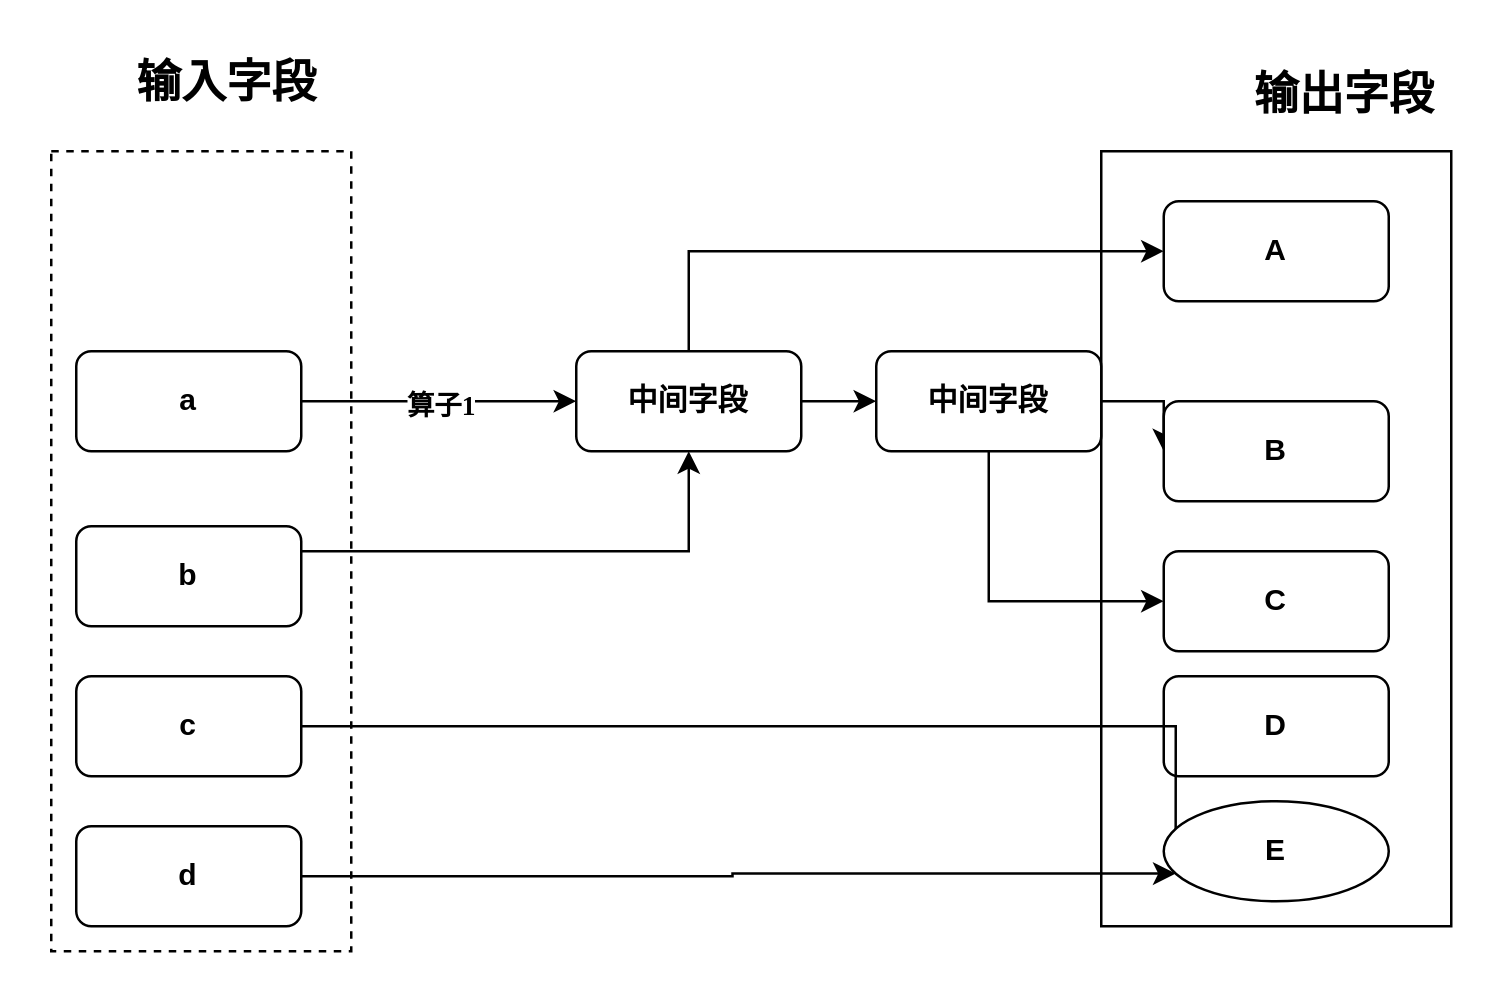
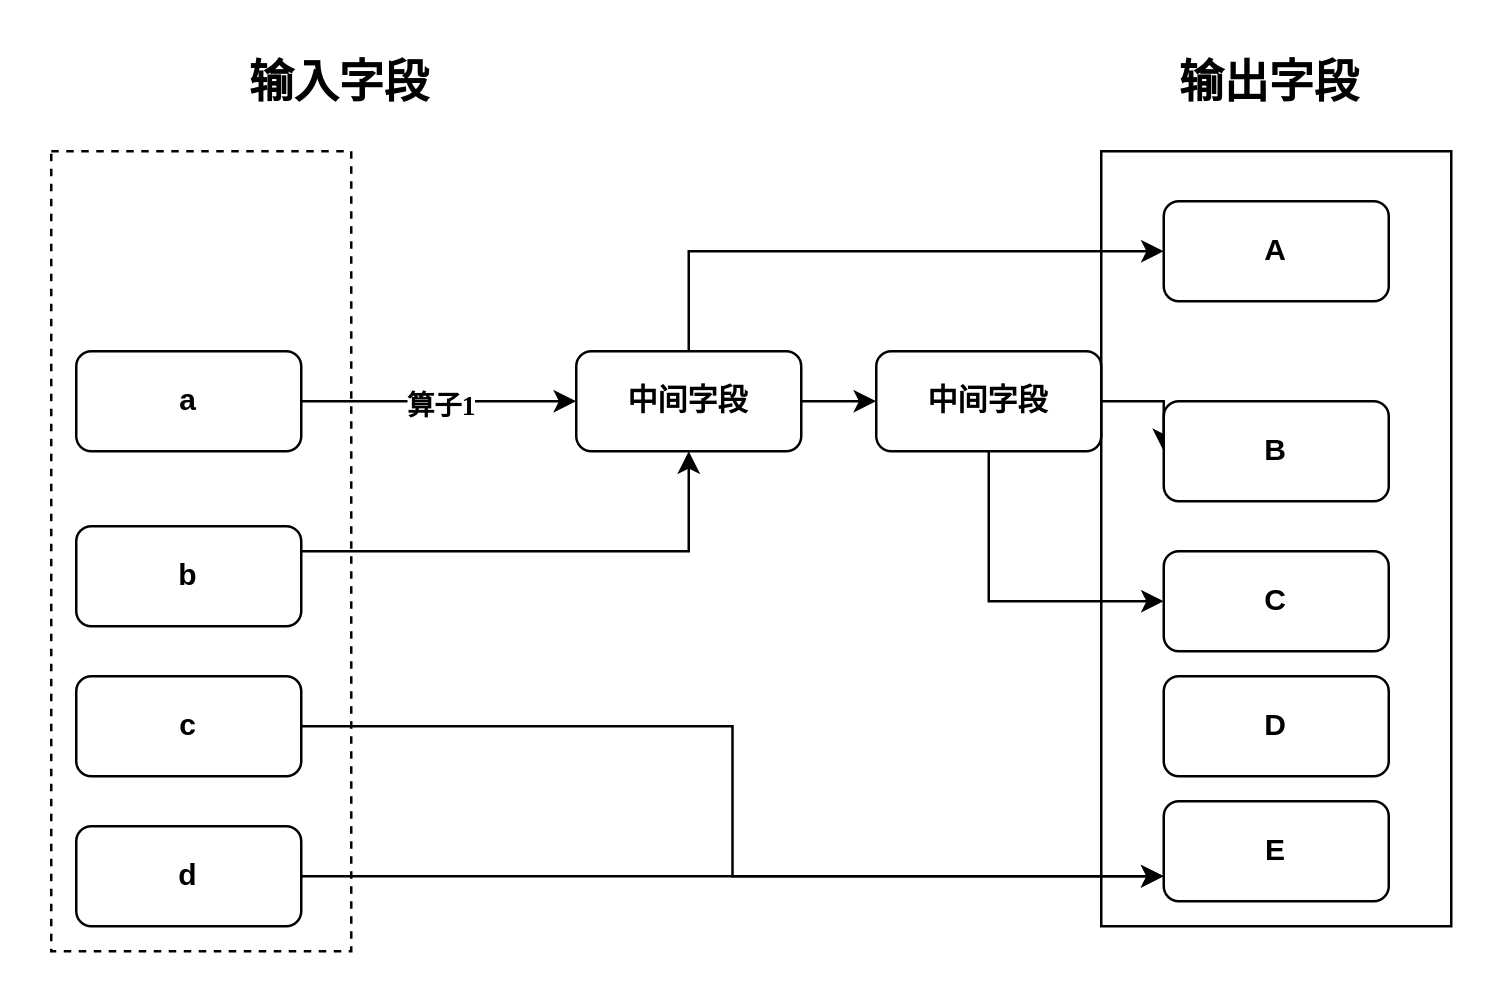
(226, 83) -> (339, 83)
(1345, 95) -> (1270, 83)
(1276, 851) -> (1276, 851)
